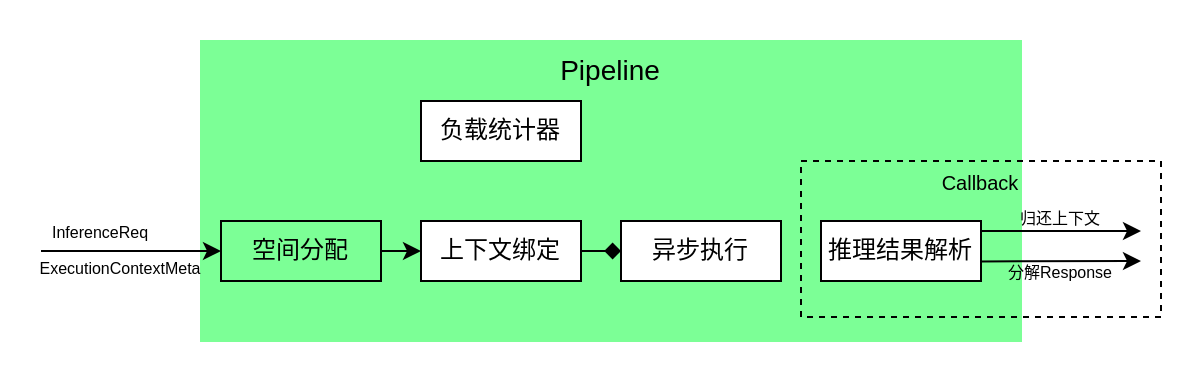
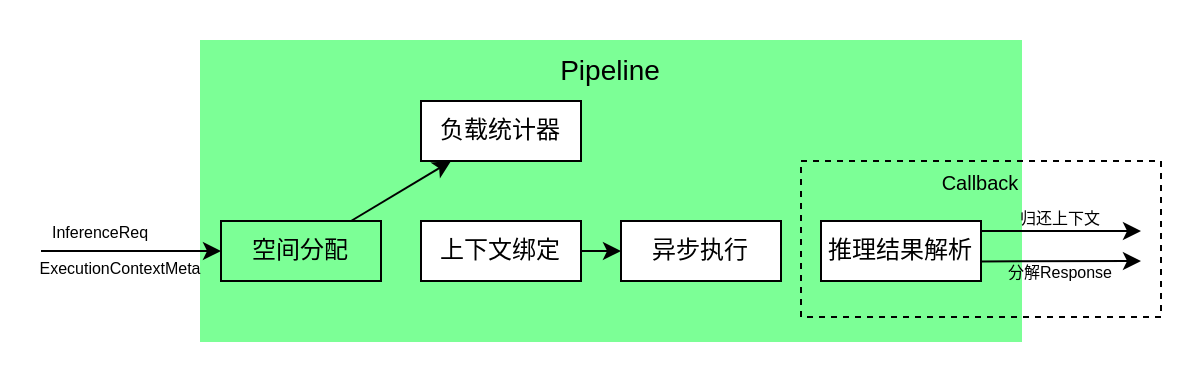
(394, 251) -> (395, 195)
(604, 251) -> (605, 251)
